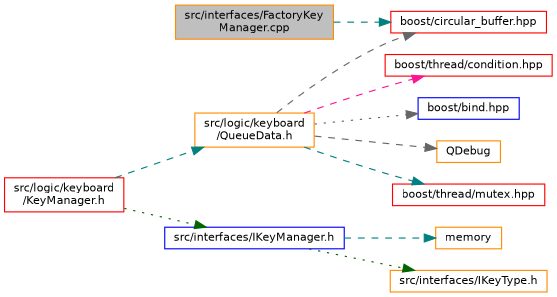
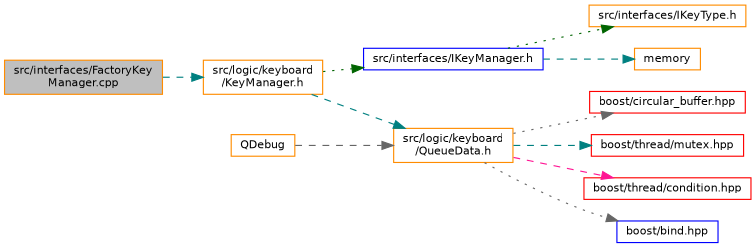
(356, 22) -> (177, 77)
(338, 70) -> (558, 124)
(370, 142) -> (338, 145)
(64, 195) -> (263, 77)
